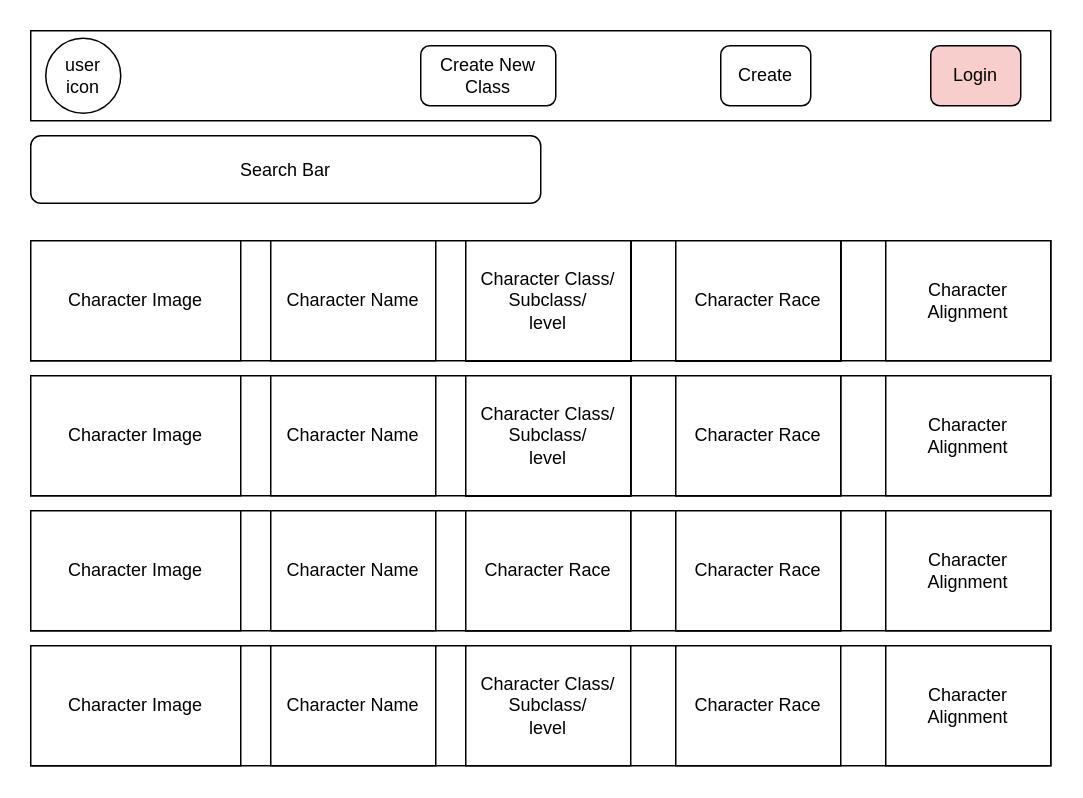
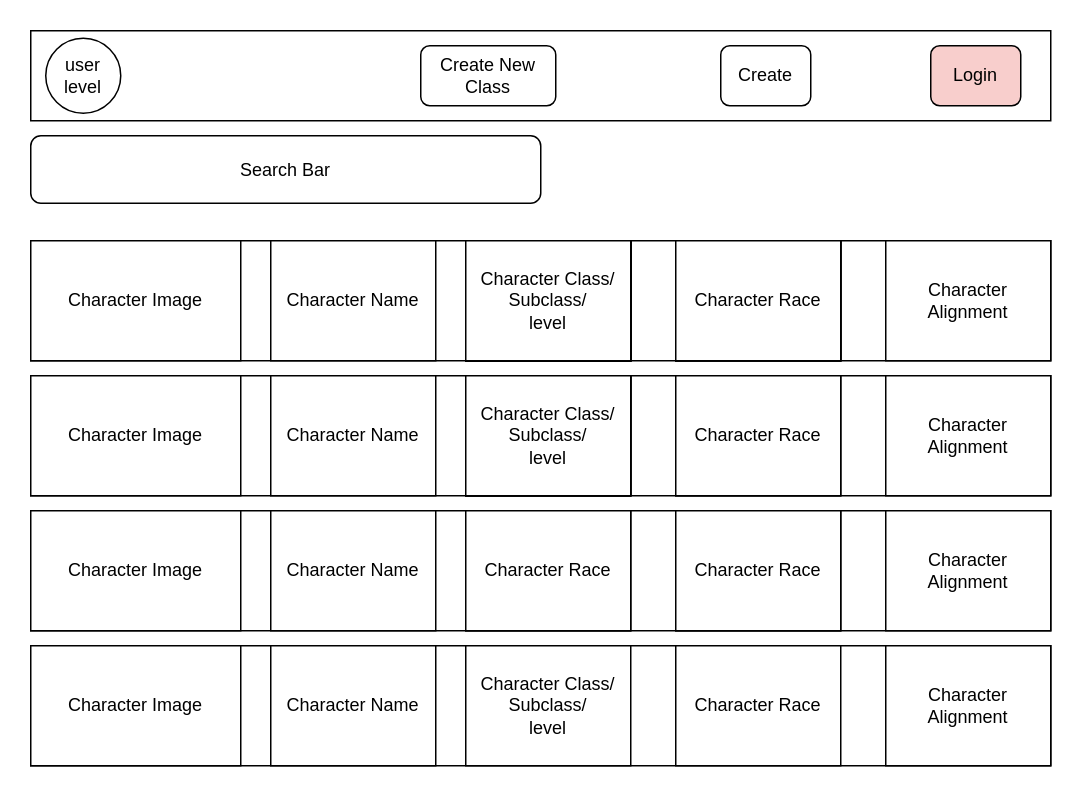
(83, 76) -> (83, 76)
